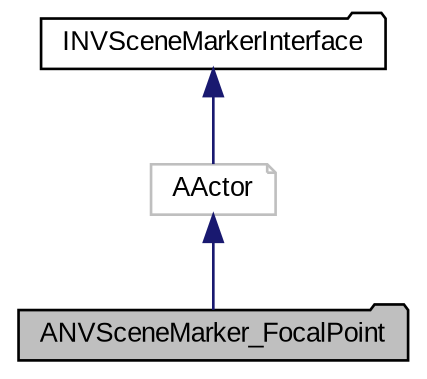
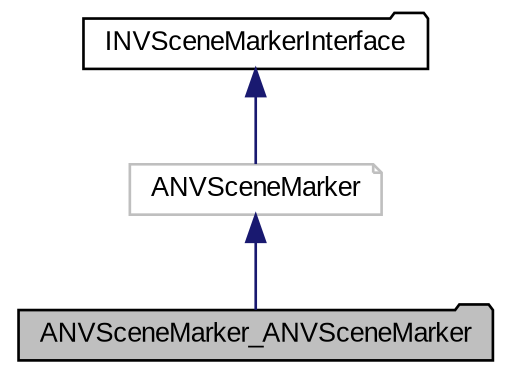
(213, 189) -> (256, 189)
(213, 335) -> (256, 335)
